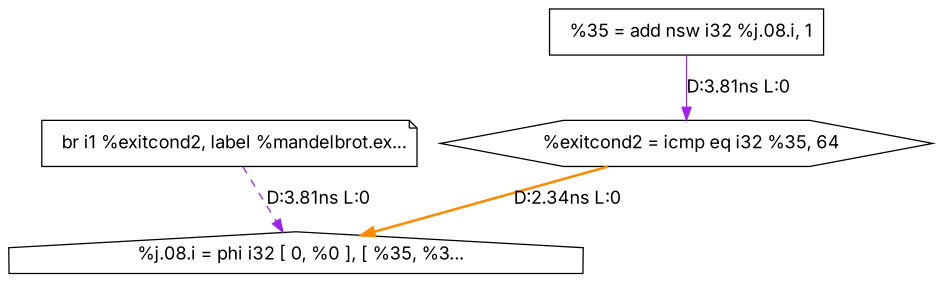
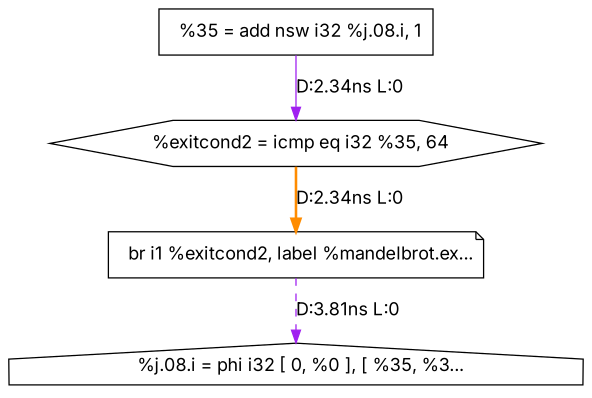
(739, 88) -> (350, 88)
(491, 199) -> (296, 193)
